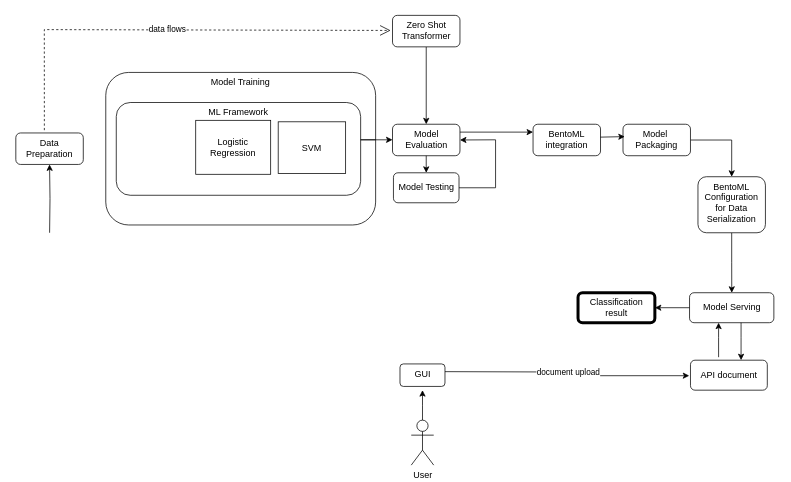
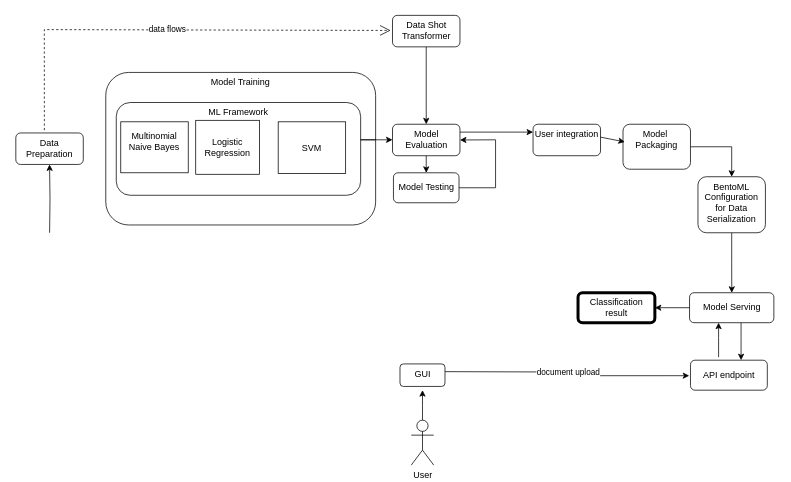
(426, 31) -> (426, 31)
(567, 140) -> (567, 140)
(657, 140) -> (657, 147)
none -> (154, 147)
(233, 147) -> (227, 147)
(729, 375) -> (729, 375)
